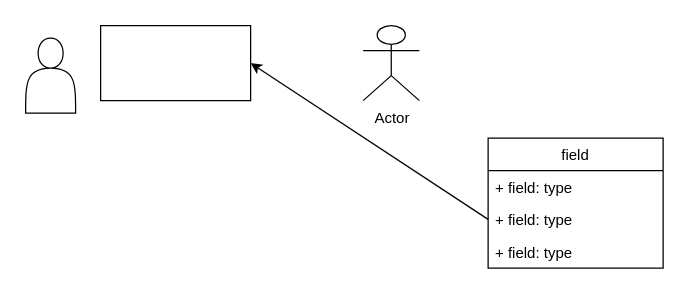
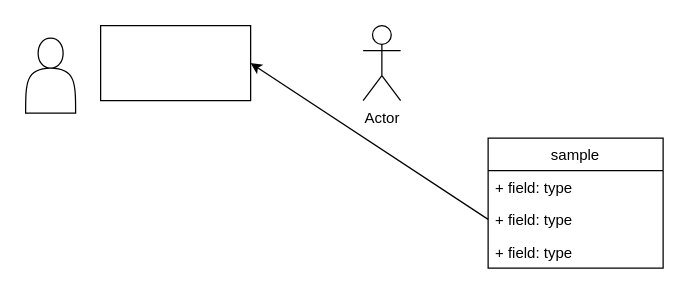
(391, 63) -> (382, 63)
(575, 155) -> (575, 155)
